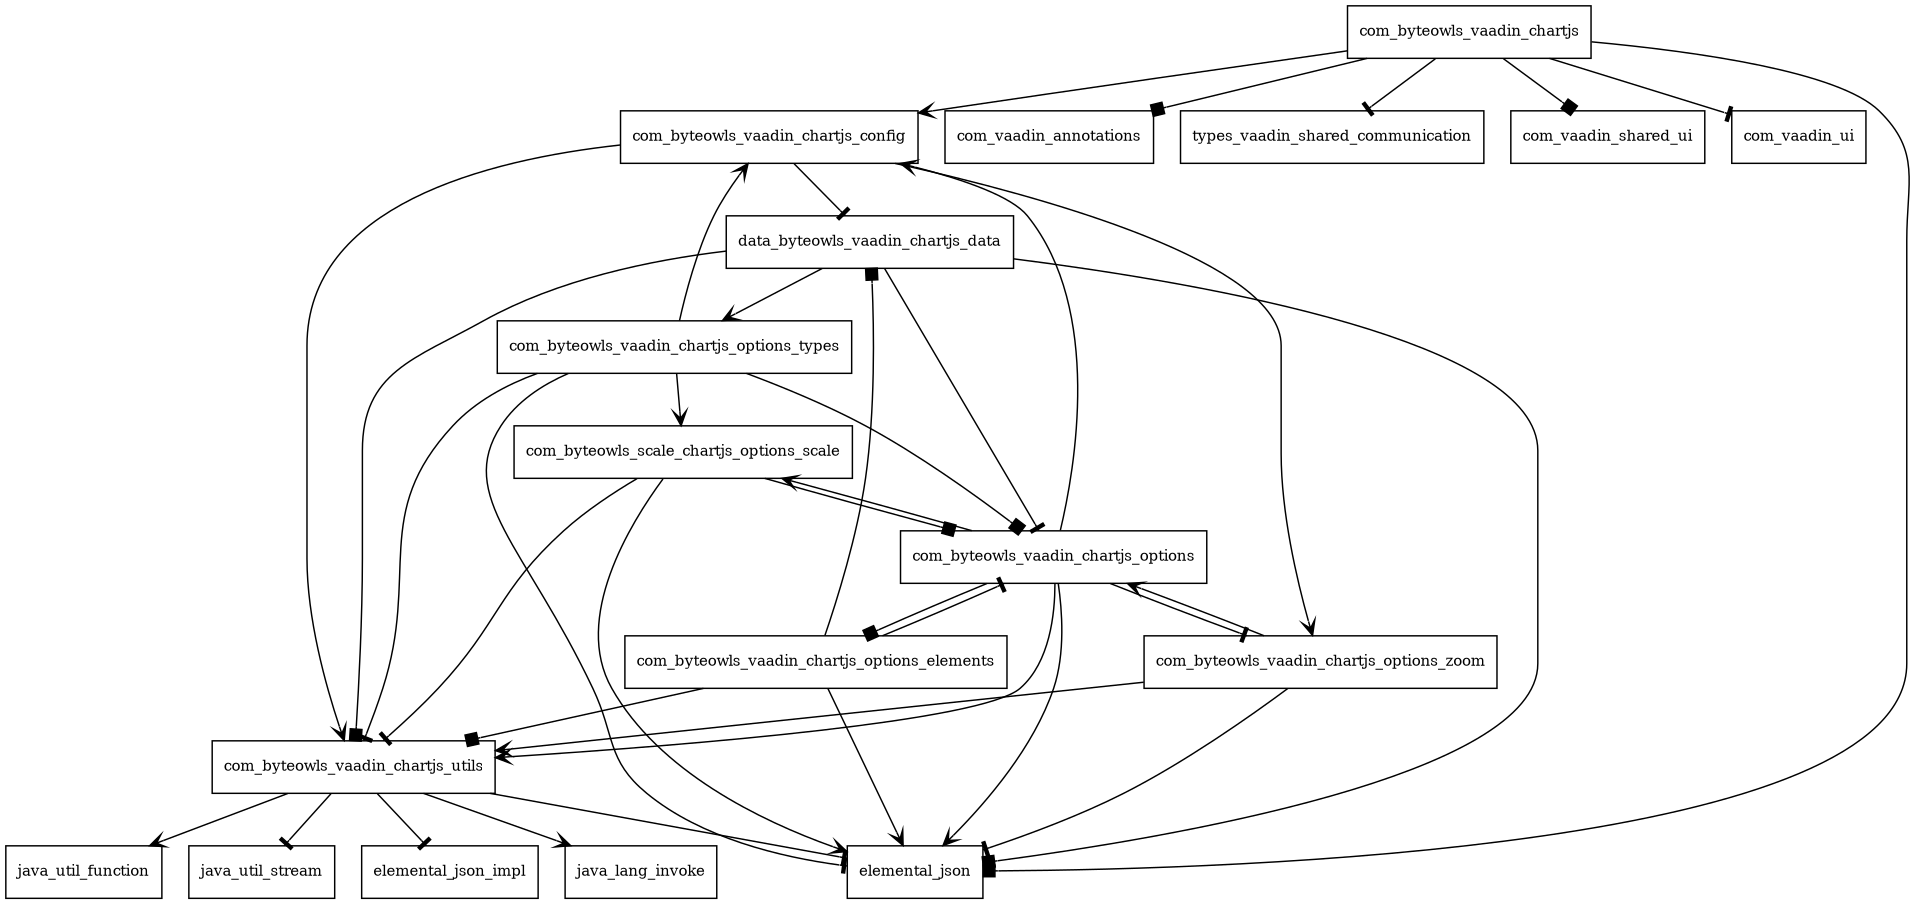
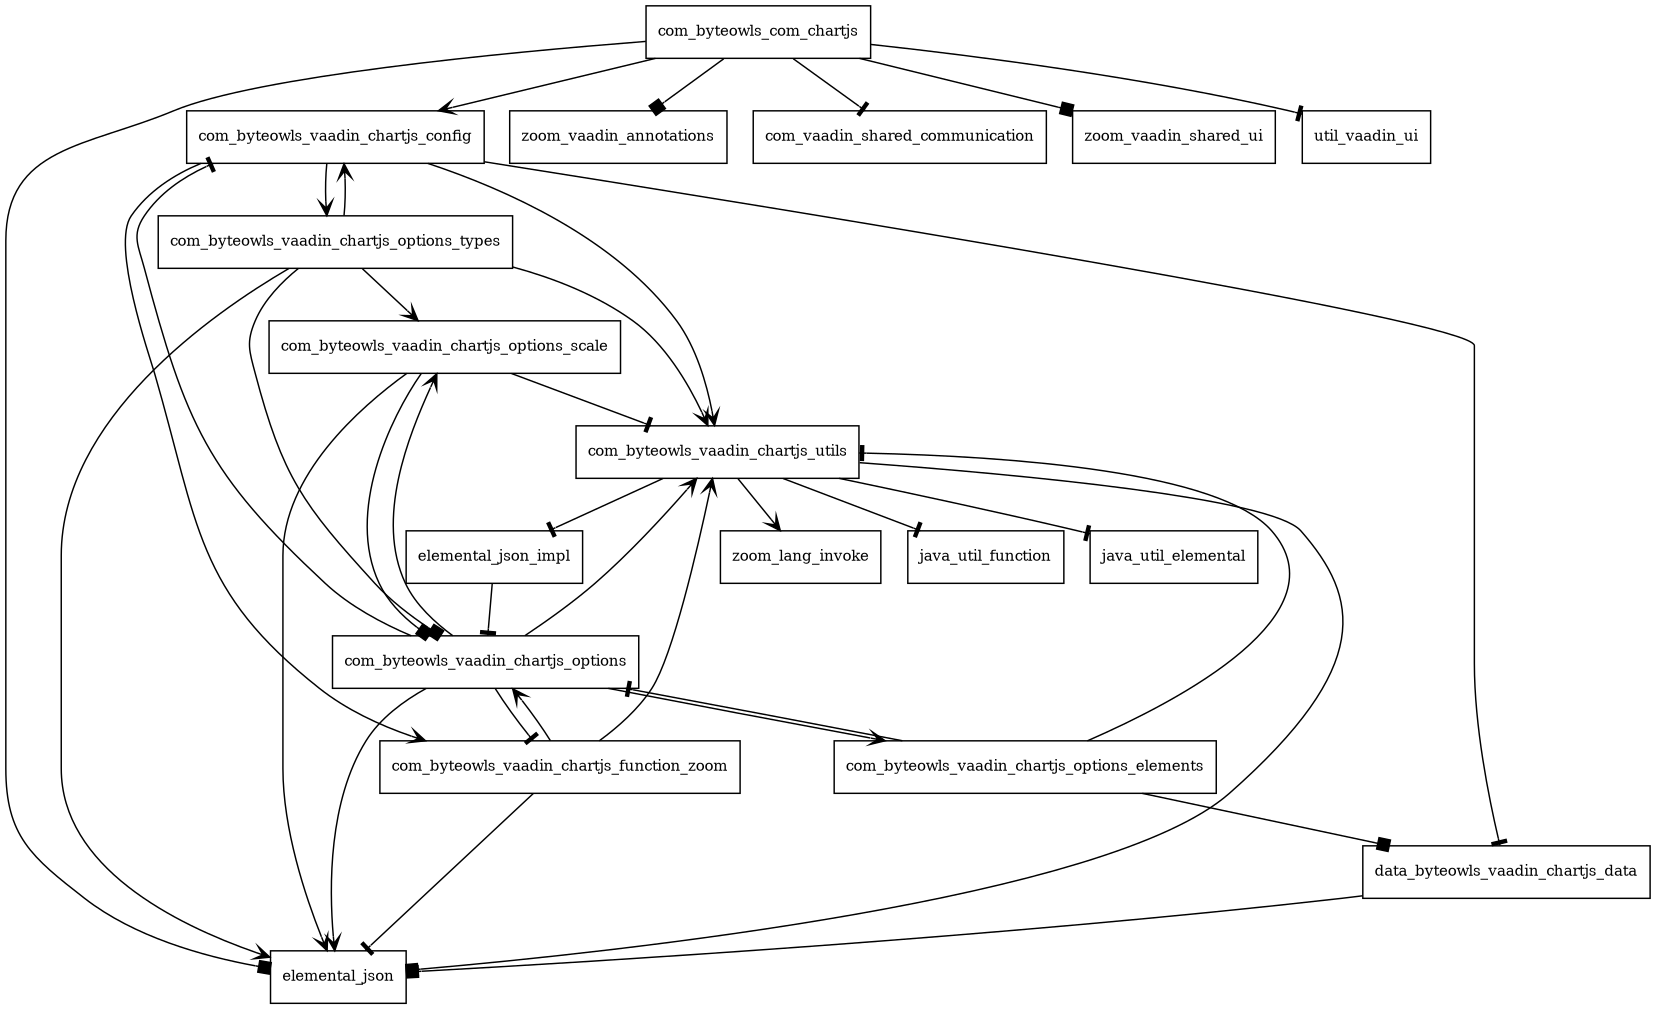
(1469, 32) -> (758, 32)
(1049, 137) -> (618, 137)
(1332, 137) -> (900, 137)
(1608, 137) -> (1174, 137)
(1799, 137) -> (1366, 137)
(779, 291) -> (326, 182)
(1069, 307) -> (198, 427)
(393, 375) -> none
(960, 396) -> (490, 606)
(683, 452) -> (445, 347)
(403, 525) -> (626, 316)
(933, 606) -> (739, 713)
(1321, 662) -> (560, 767)
(581, 666) -> (61, 614)
(592, 713) -> (1262, 523)
(862, 760) -> none
(225, 817) -> (848, 503)
(665, 825) -> (1232, 791)
(262, 872) -> (1174, 557)
(641, 872) -> (801, 557)
